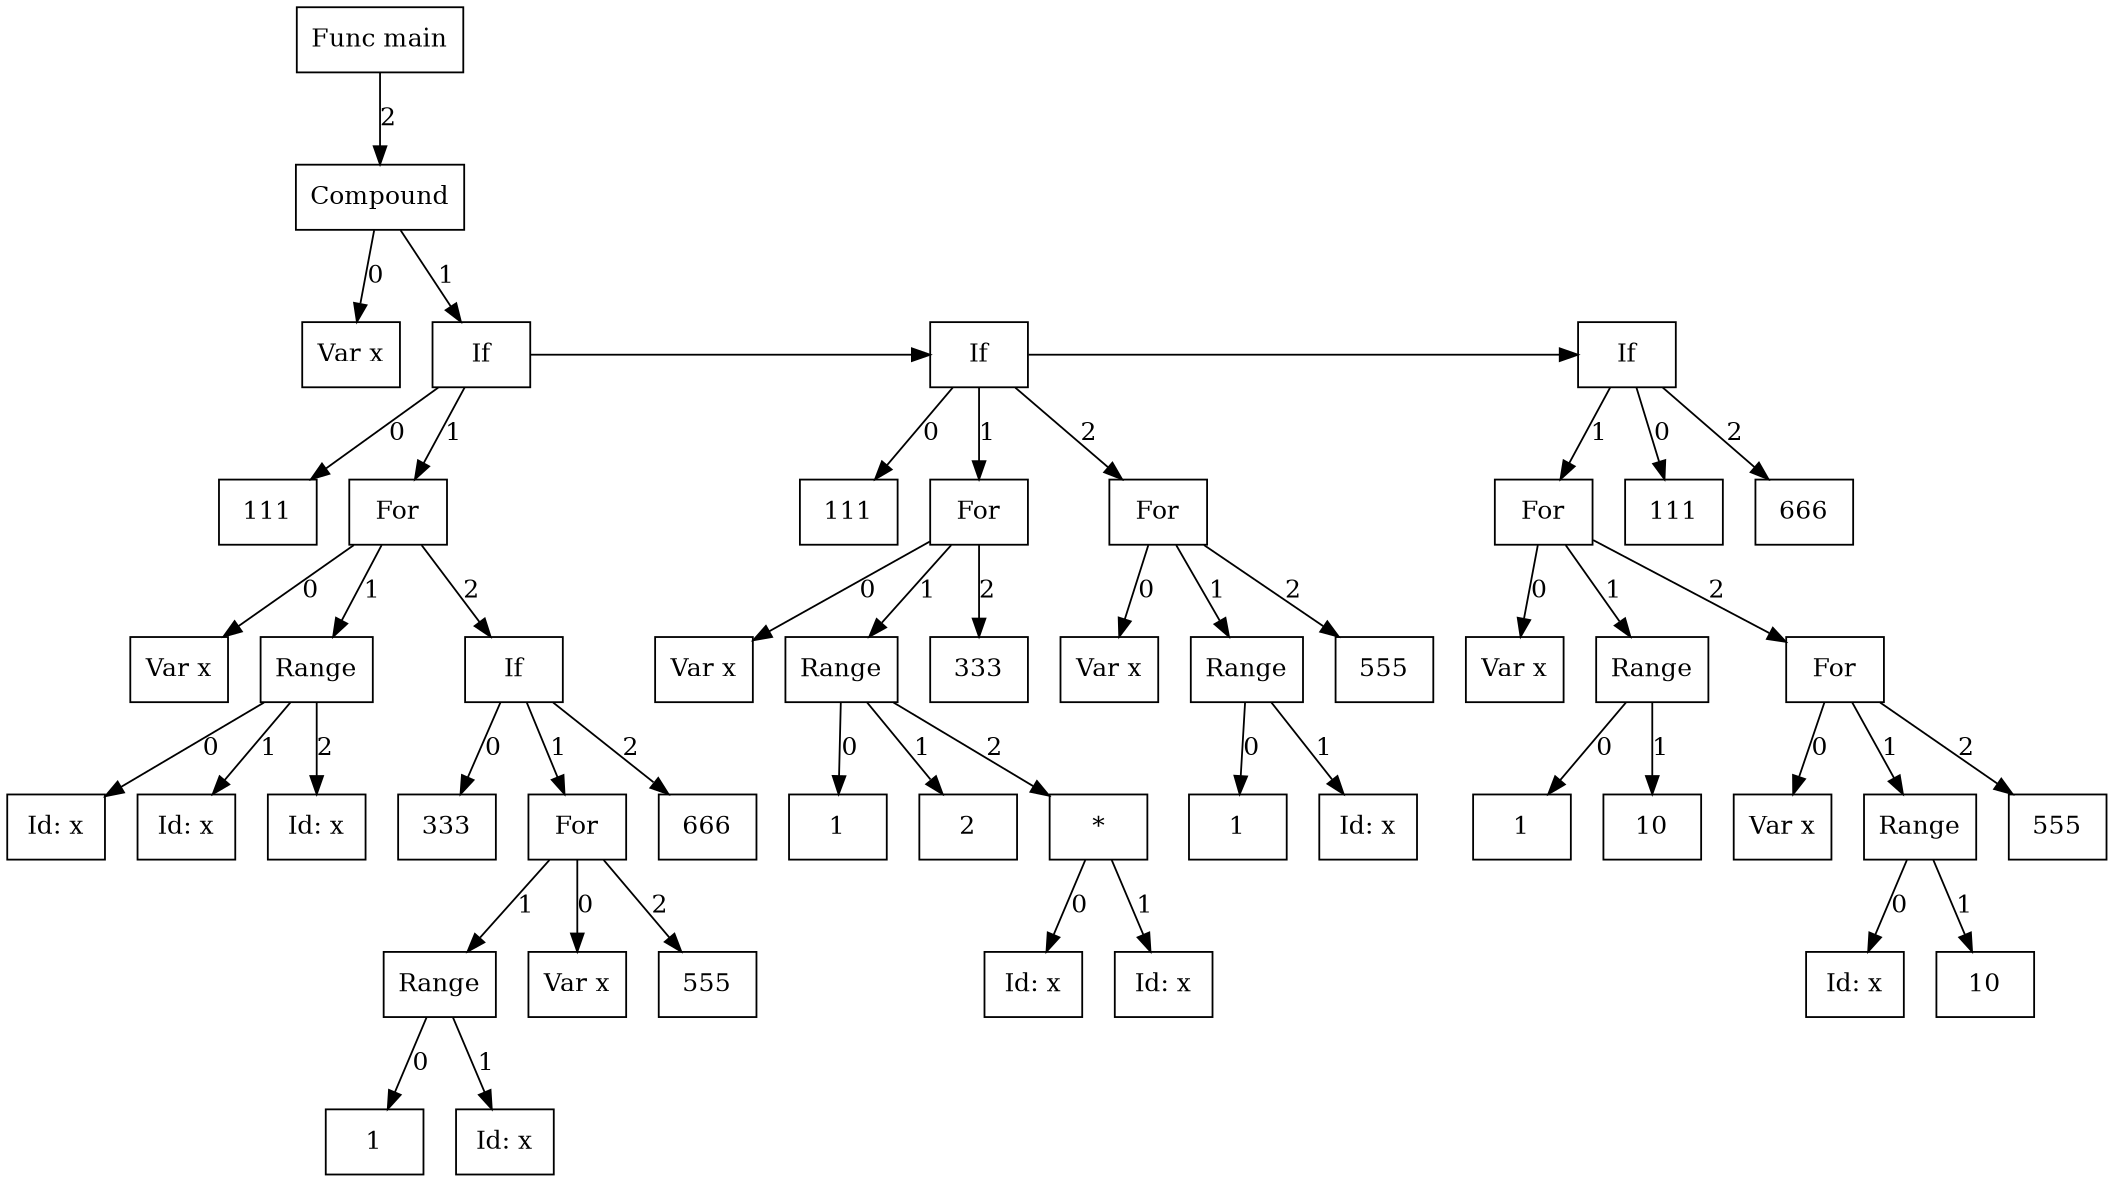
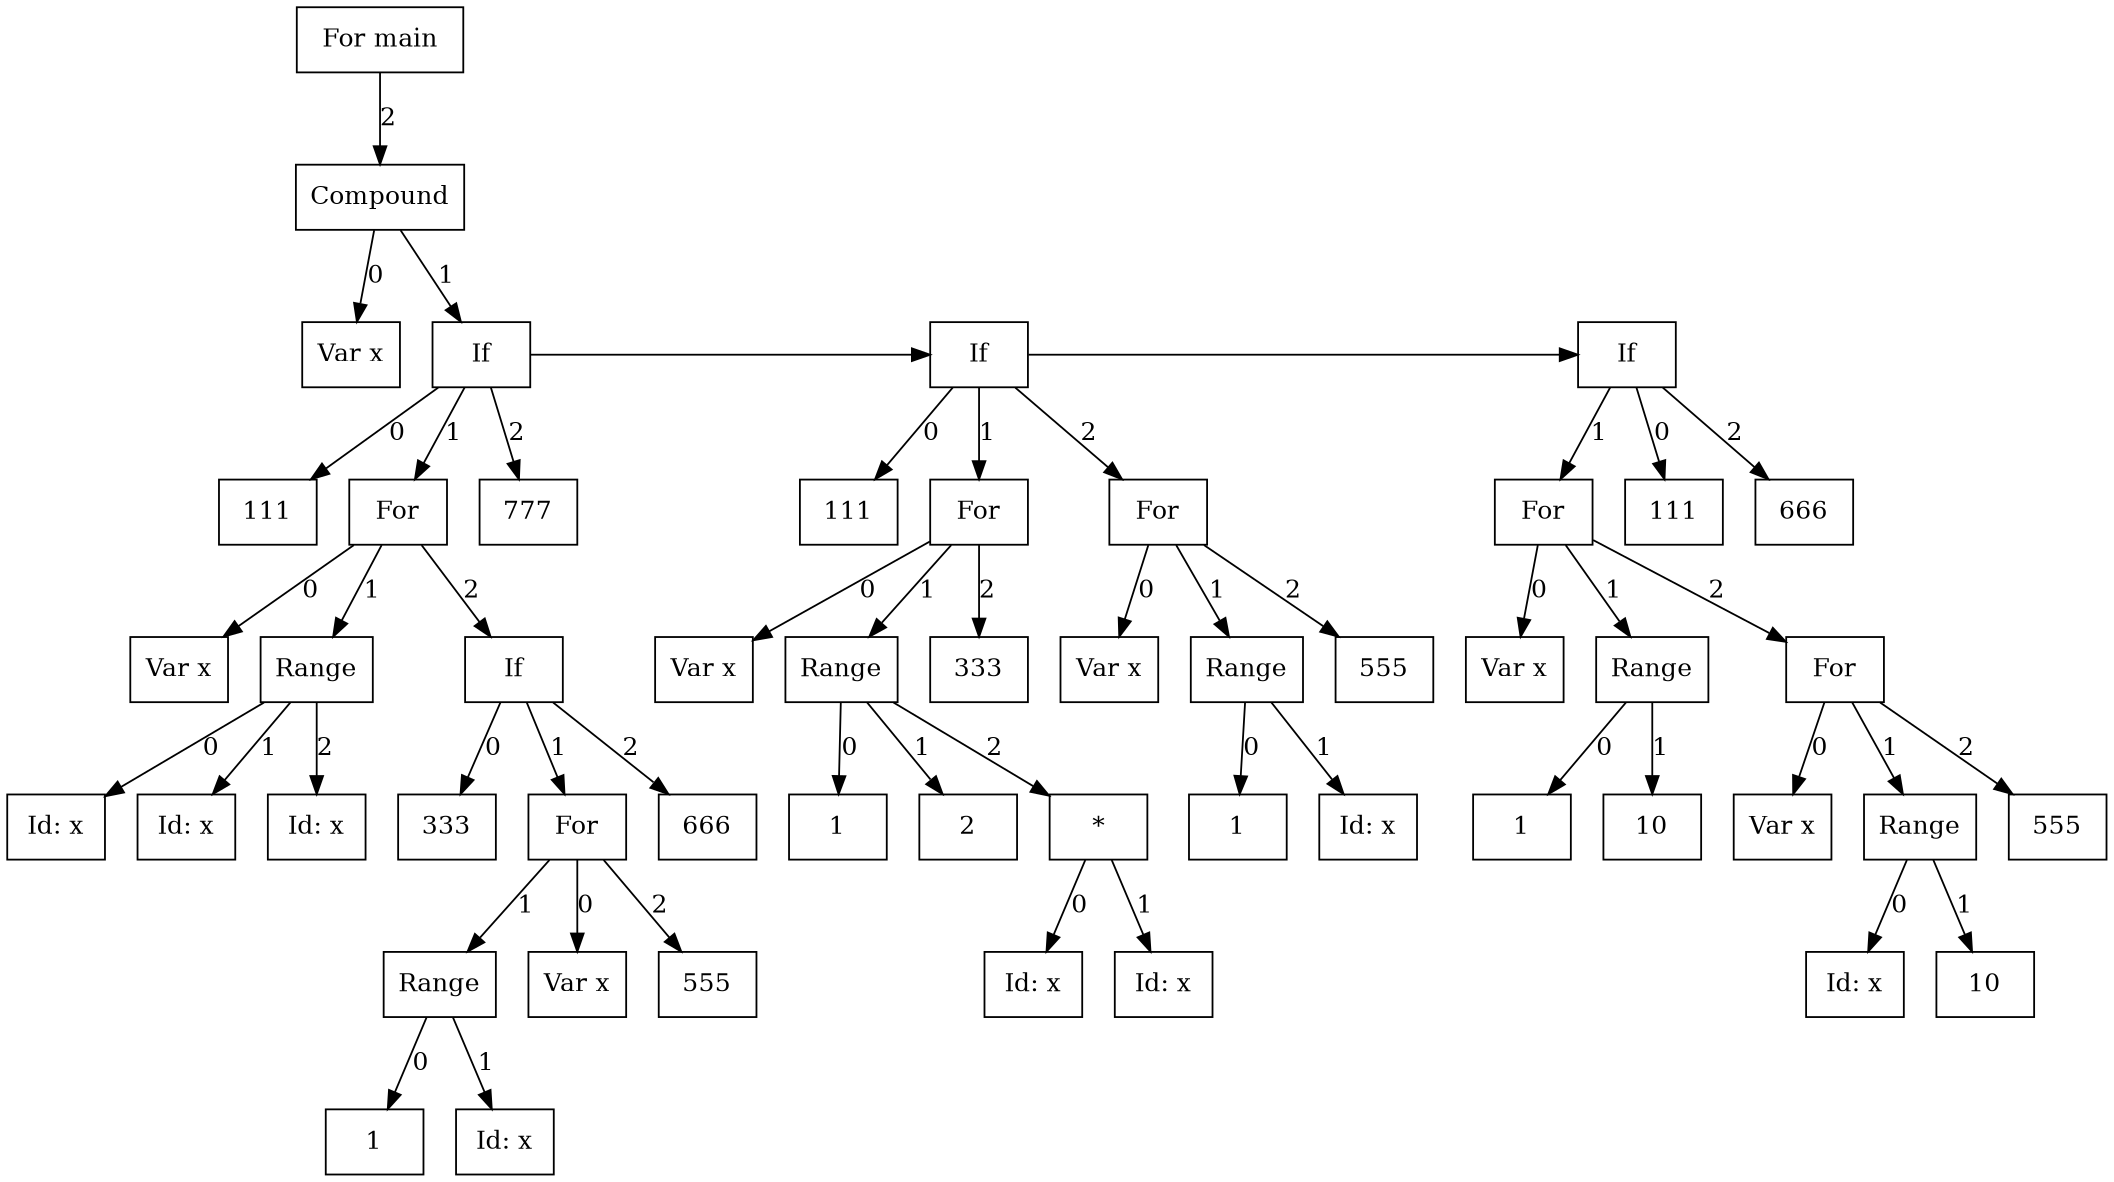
(380, 40) -> (380, 40)
none -> (528, 512)
